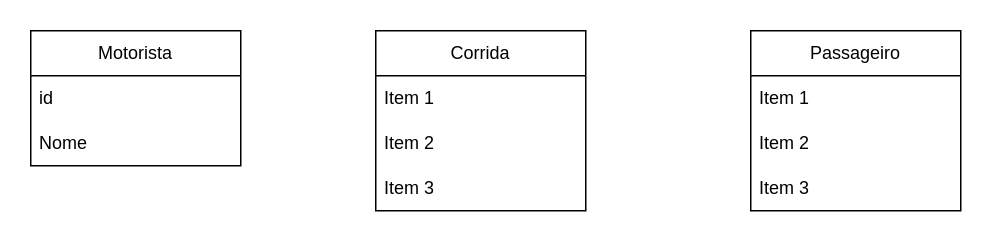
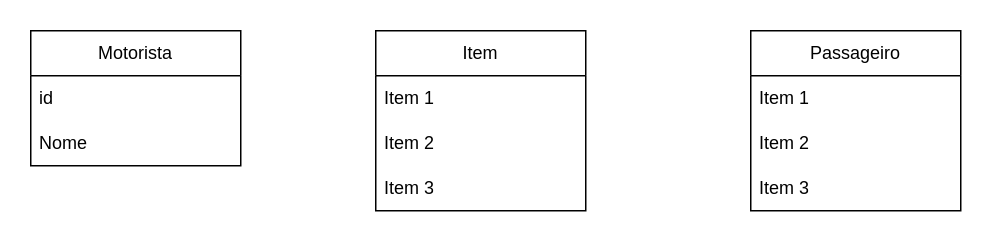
(481, 53) -> (481, 53)
